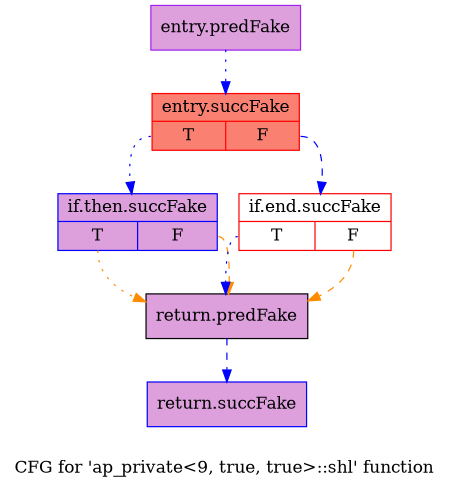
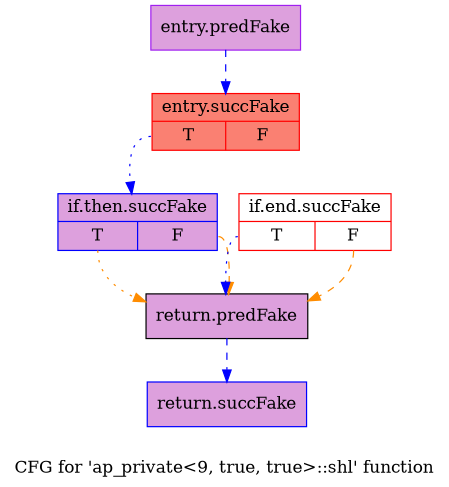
(226, 66) -> (226, 66)
(320, 154) -> none
